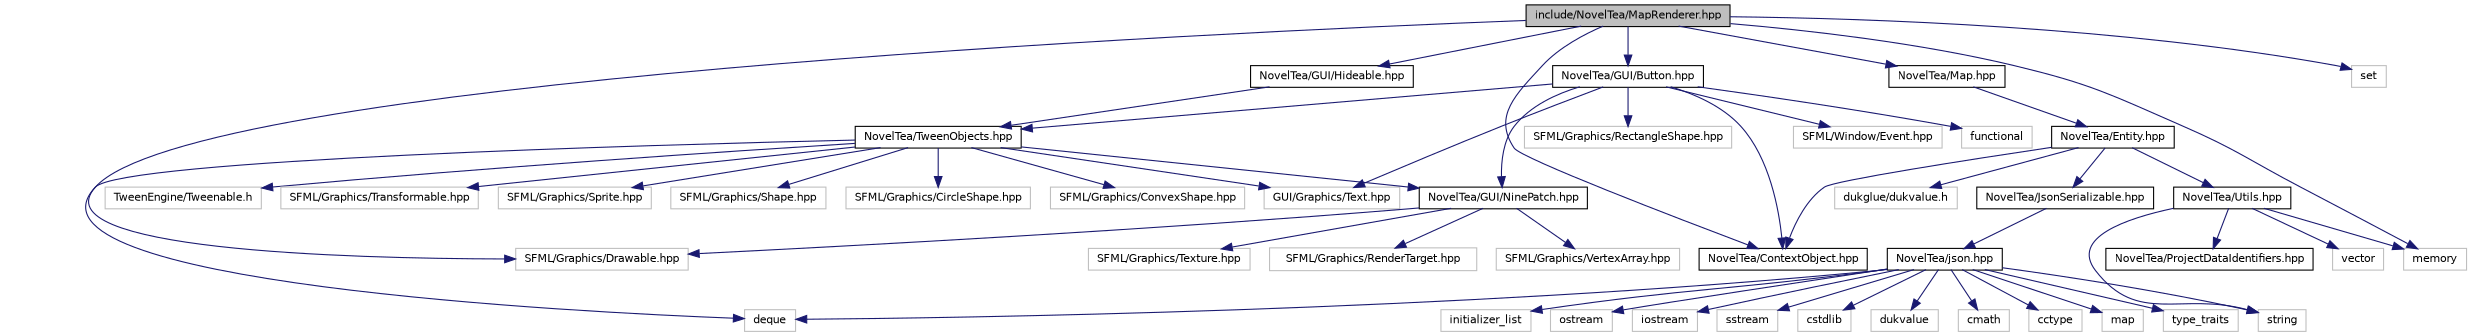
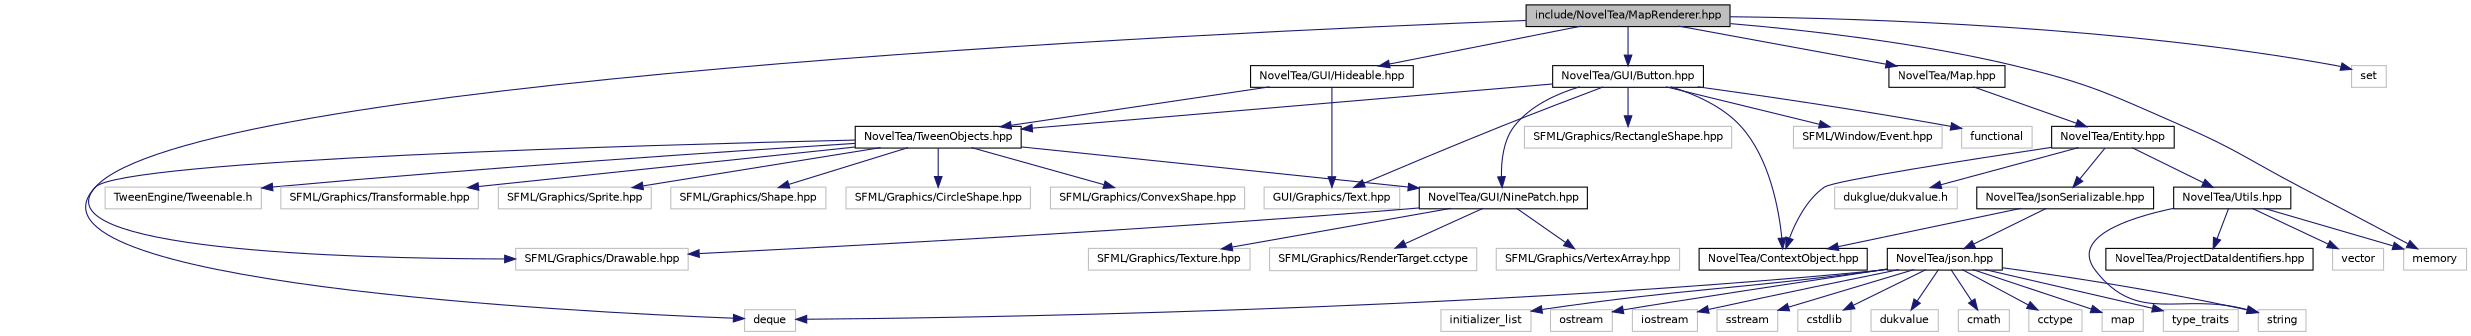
(1130, 167) -> (1332, 132)
(1551, 167) -> (1930, 227)
(1373, 259) -> (1373, 259)
